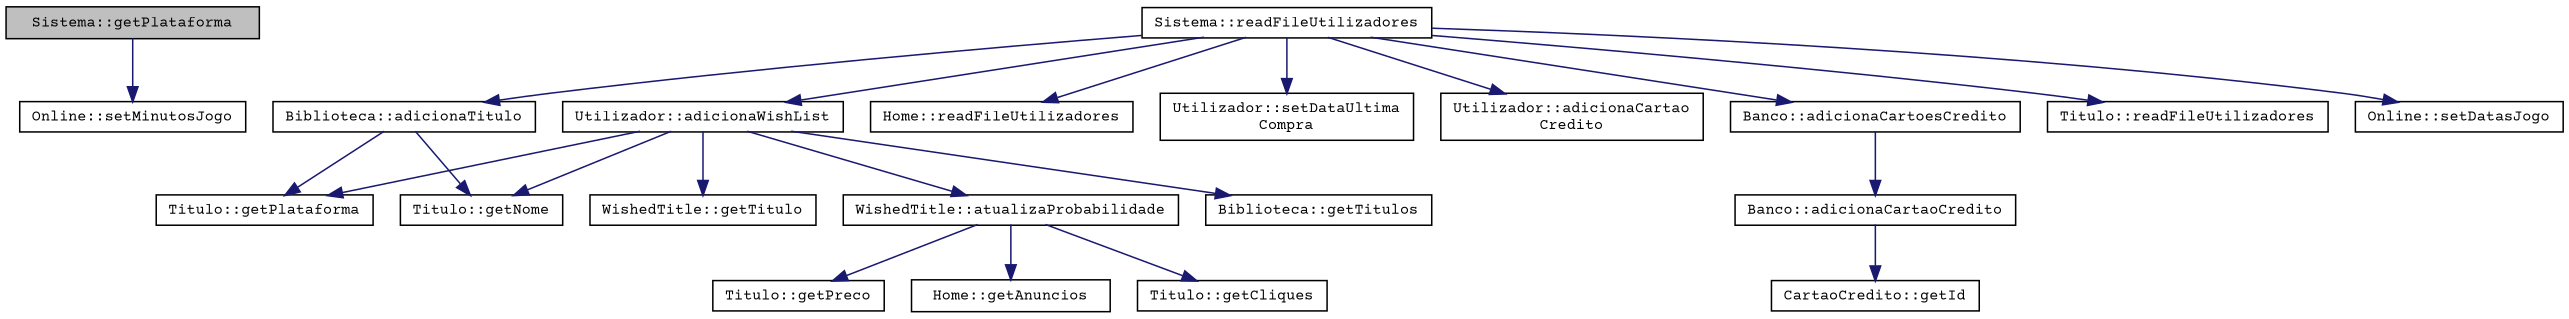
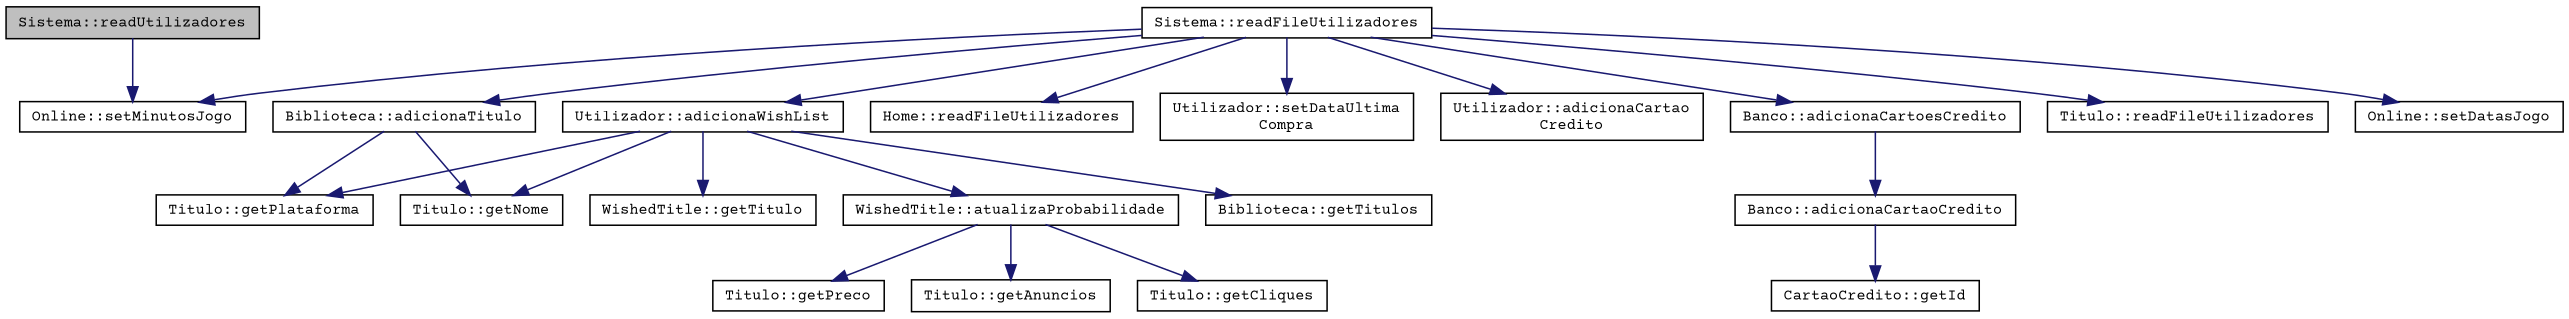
(133, 23) -> (133, 23)
none -> (677, 55)
(1011, 296) -> (1011, 296)
